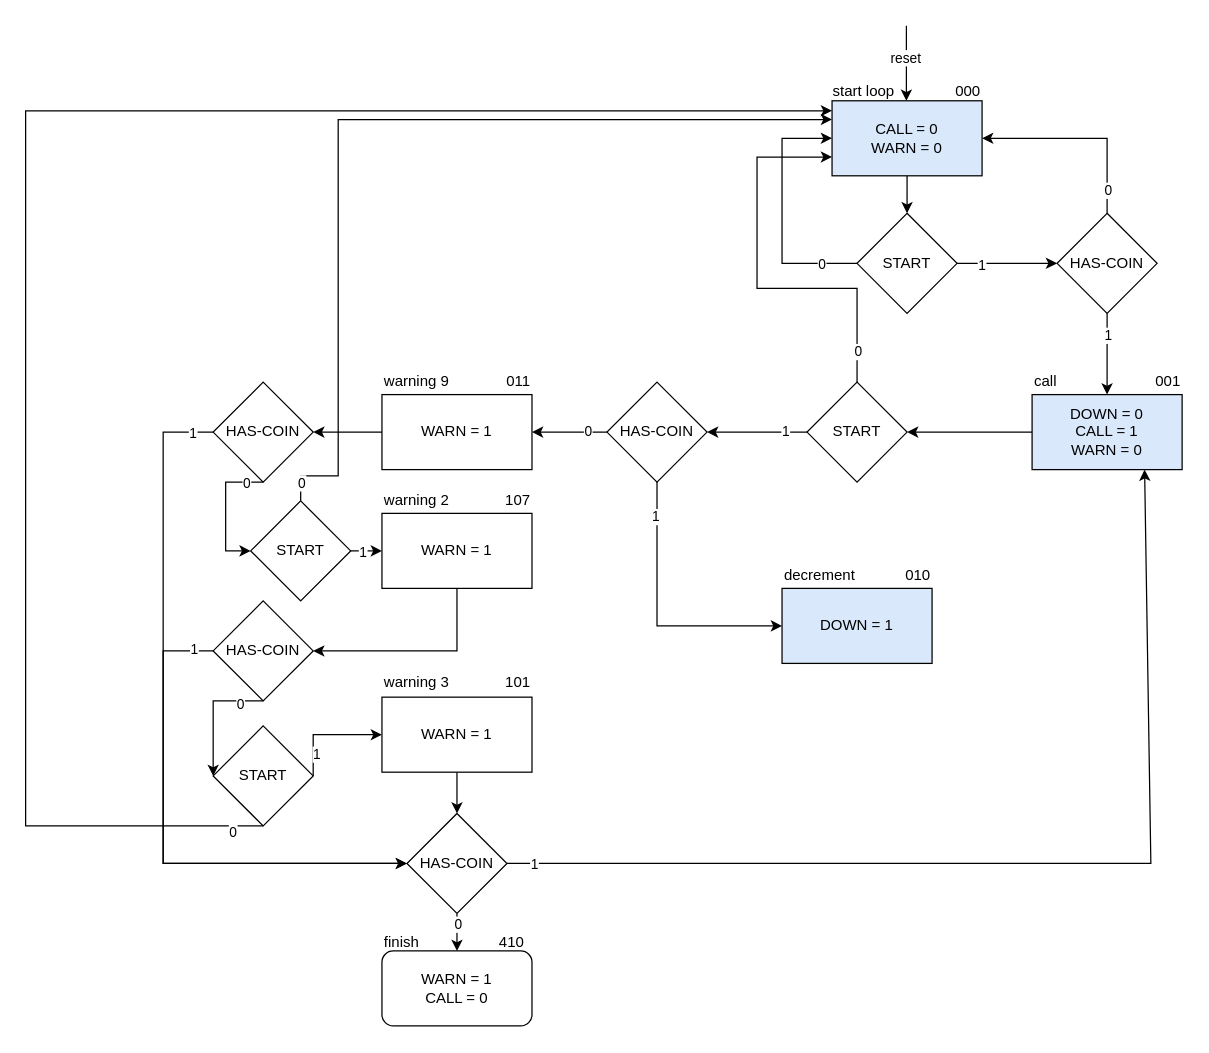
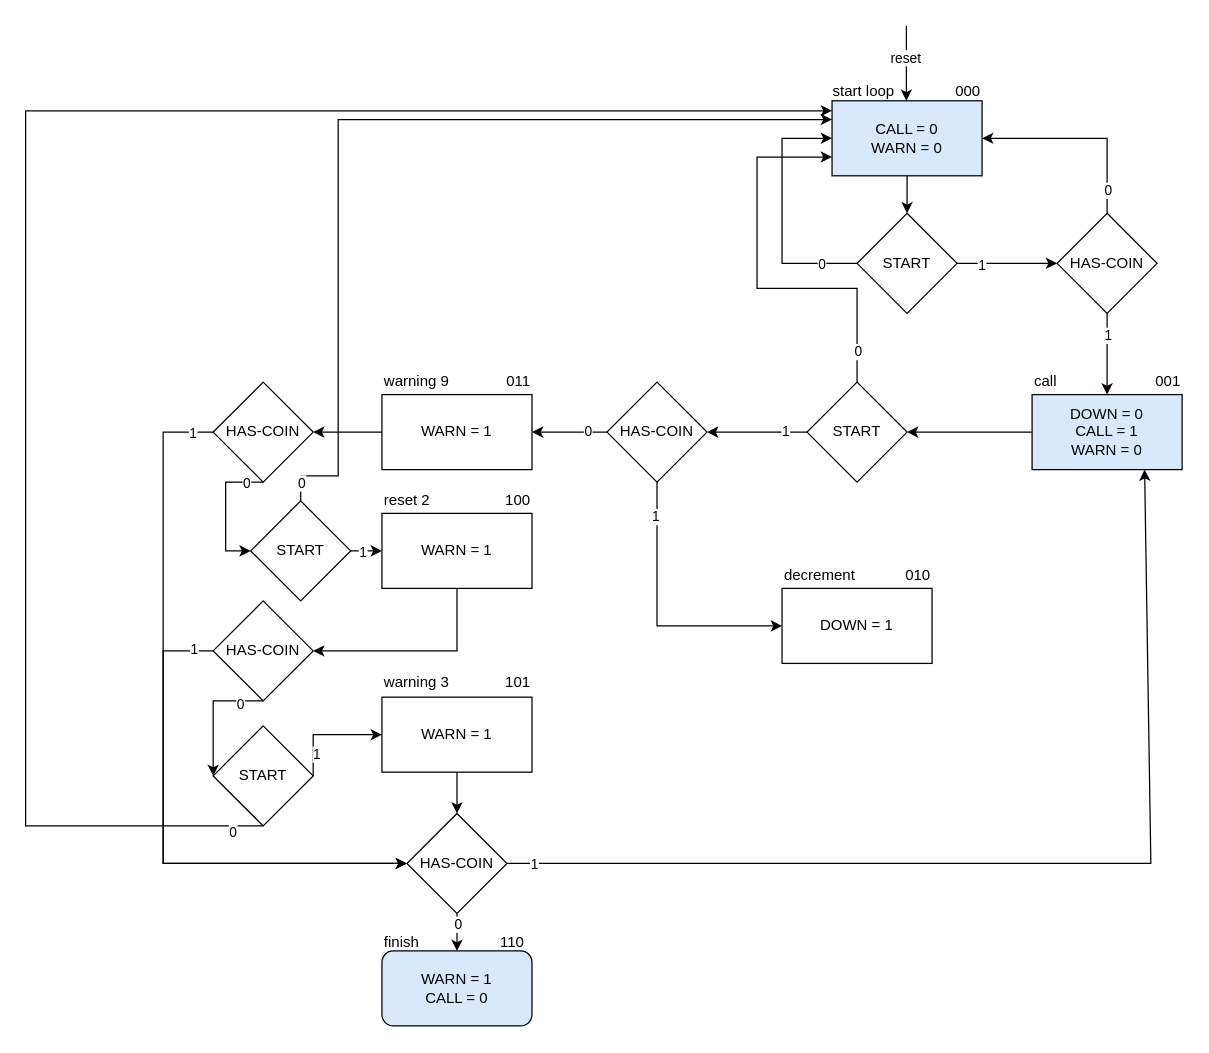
(418, 501) -> (412, 501)
(518, 501) -> (518, 501)
(857, 626) -> (857, 626)
(512, 942) -> (512, 942)
(457, 988) -> (457, 988)
